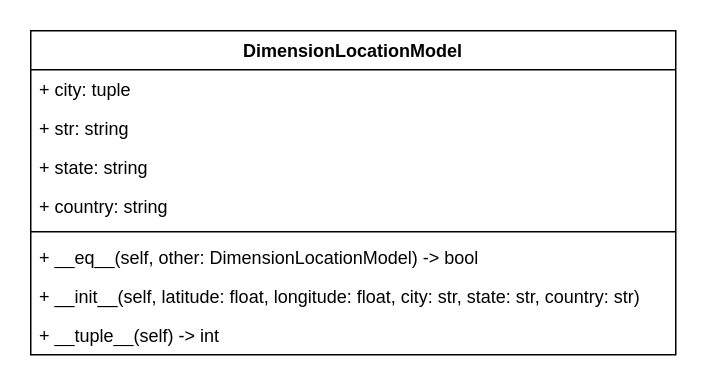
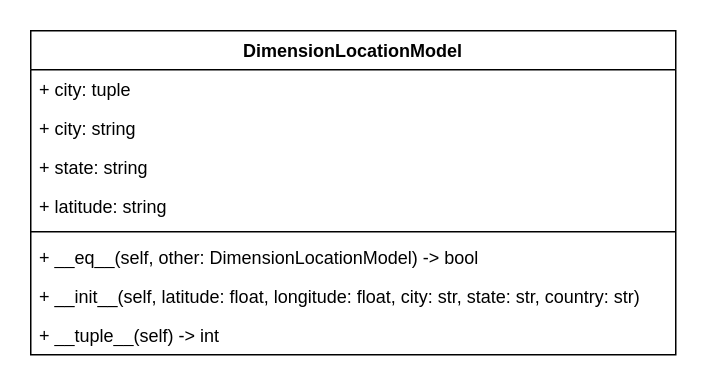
(95, 129) -> (98, 129)
(115, 207) -> (116, 207)
